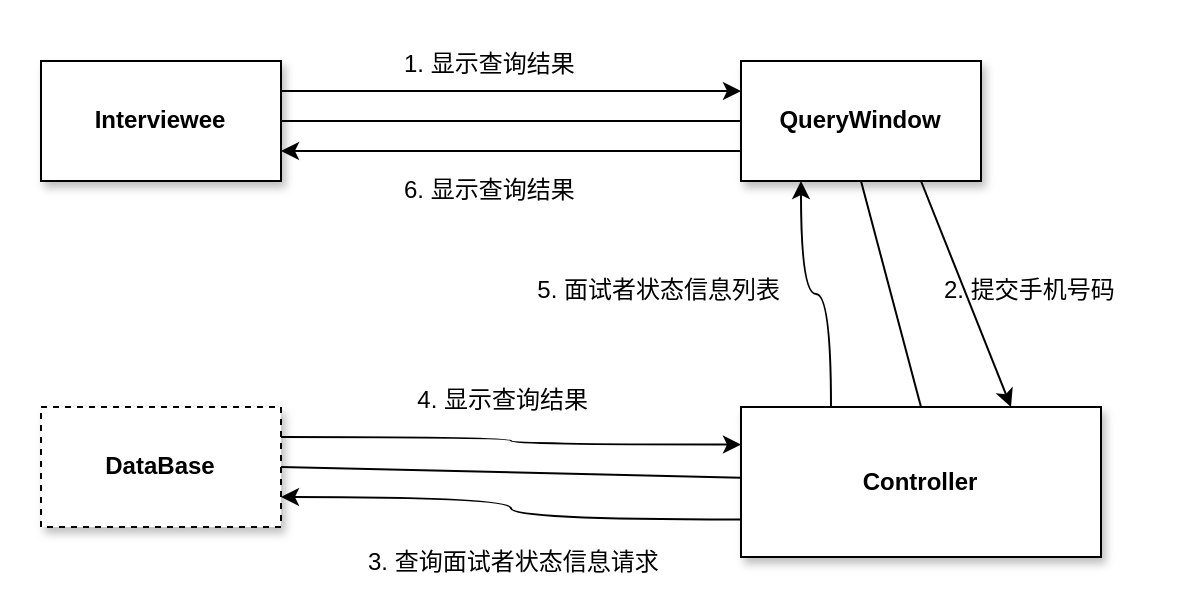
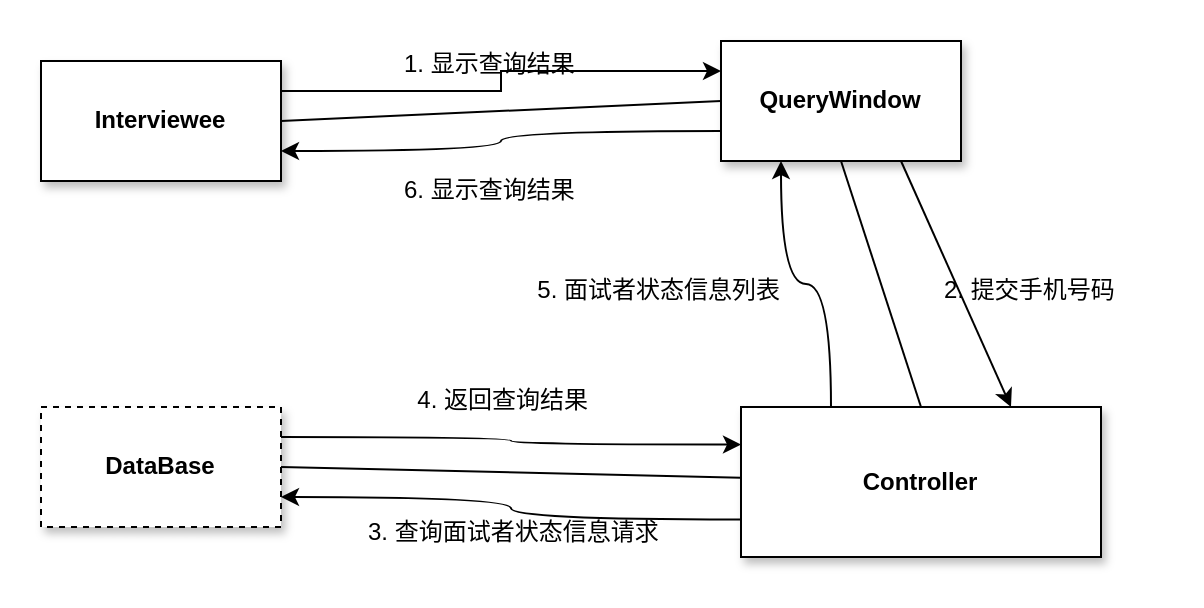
(861, 121) -> (841, 101)
(491, 401) -> (491, 401)
(525, 563) -> (525, 533)
